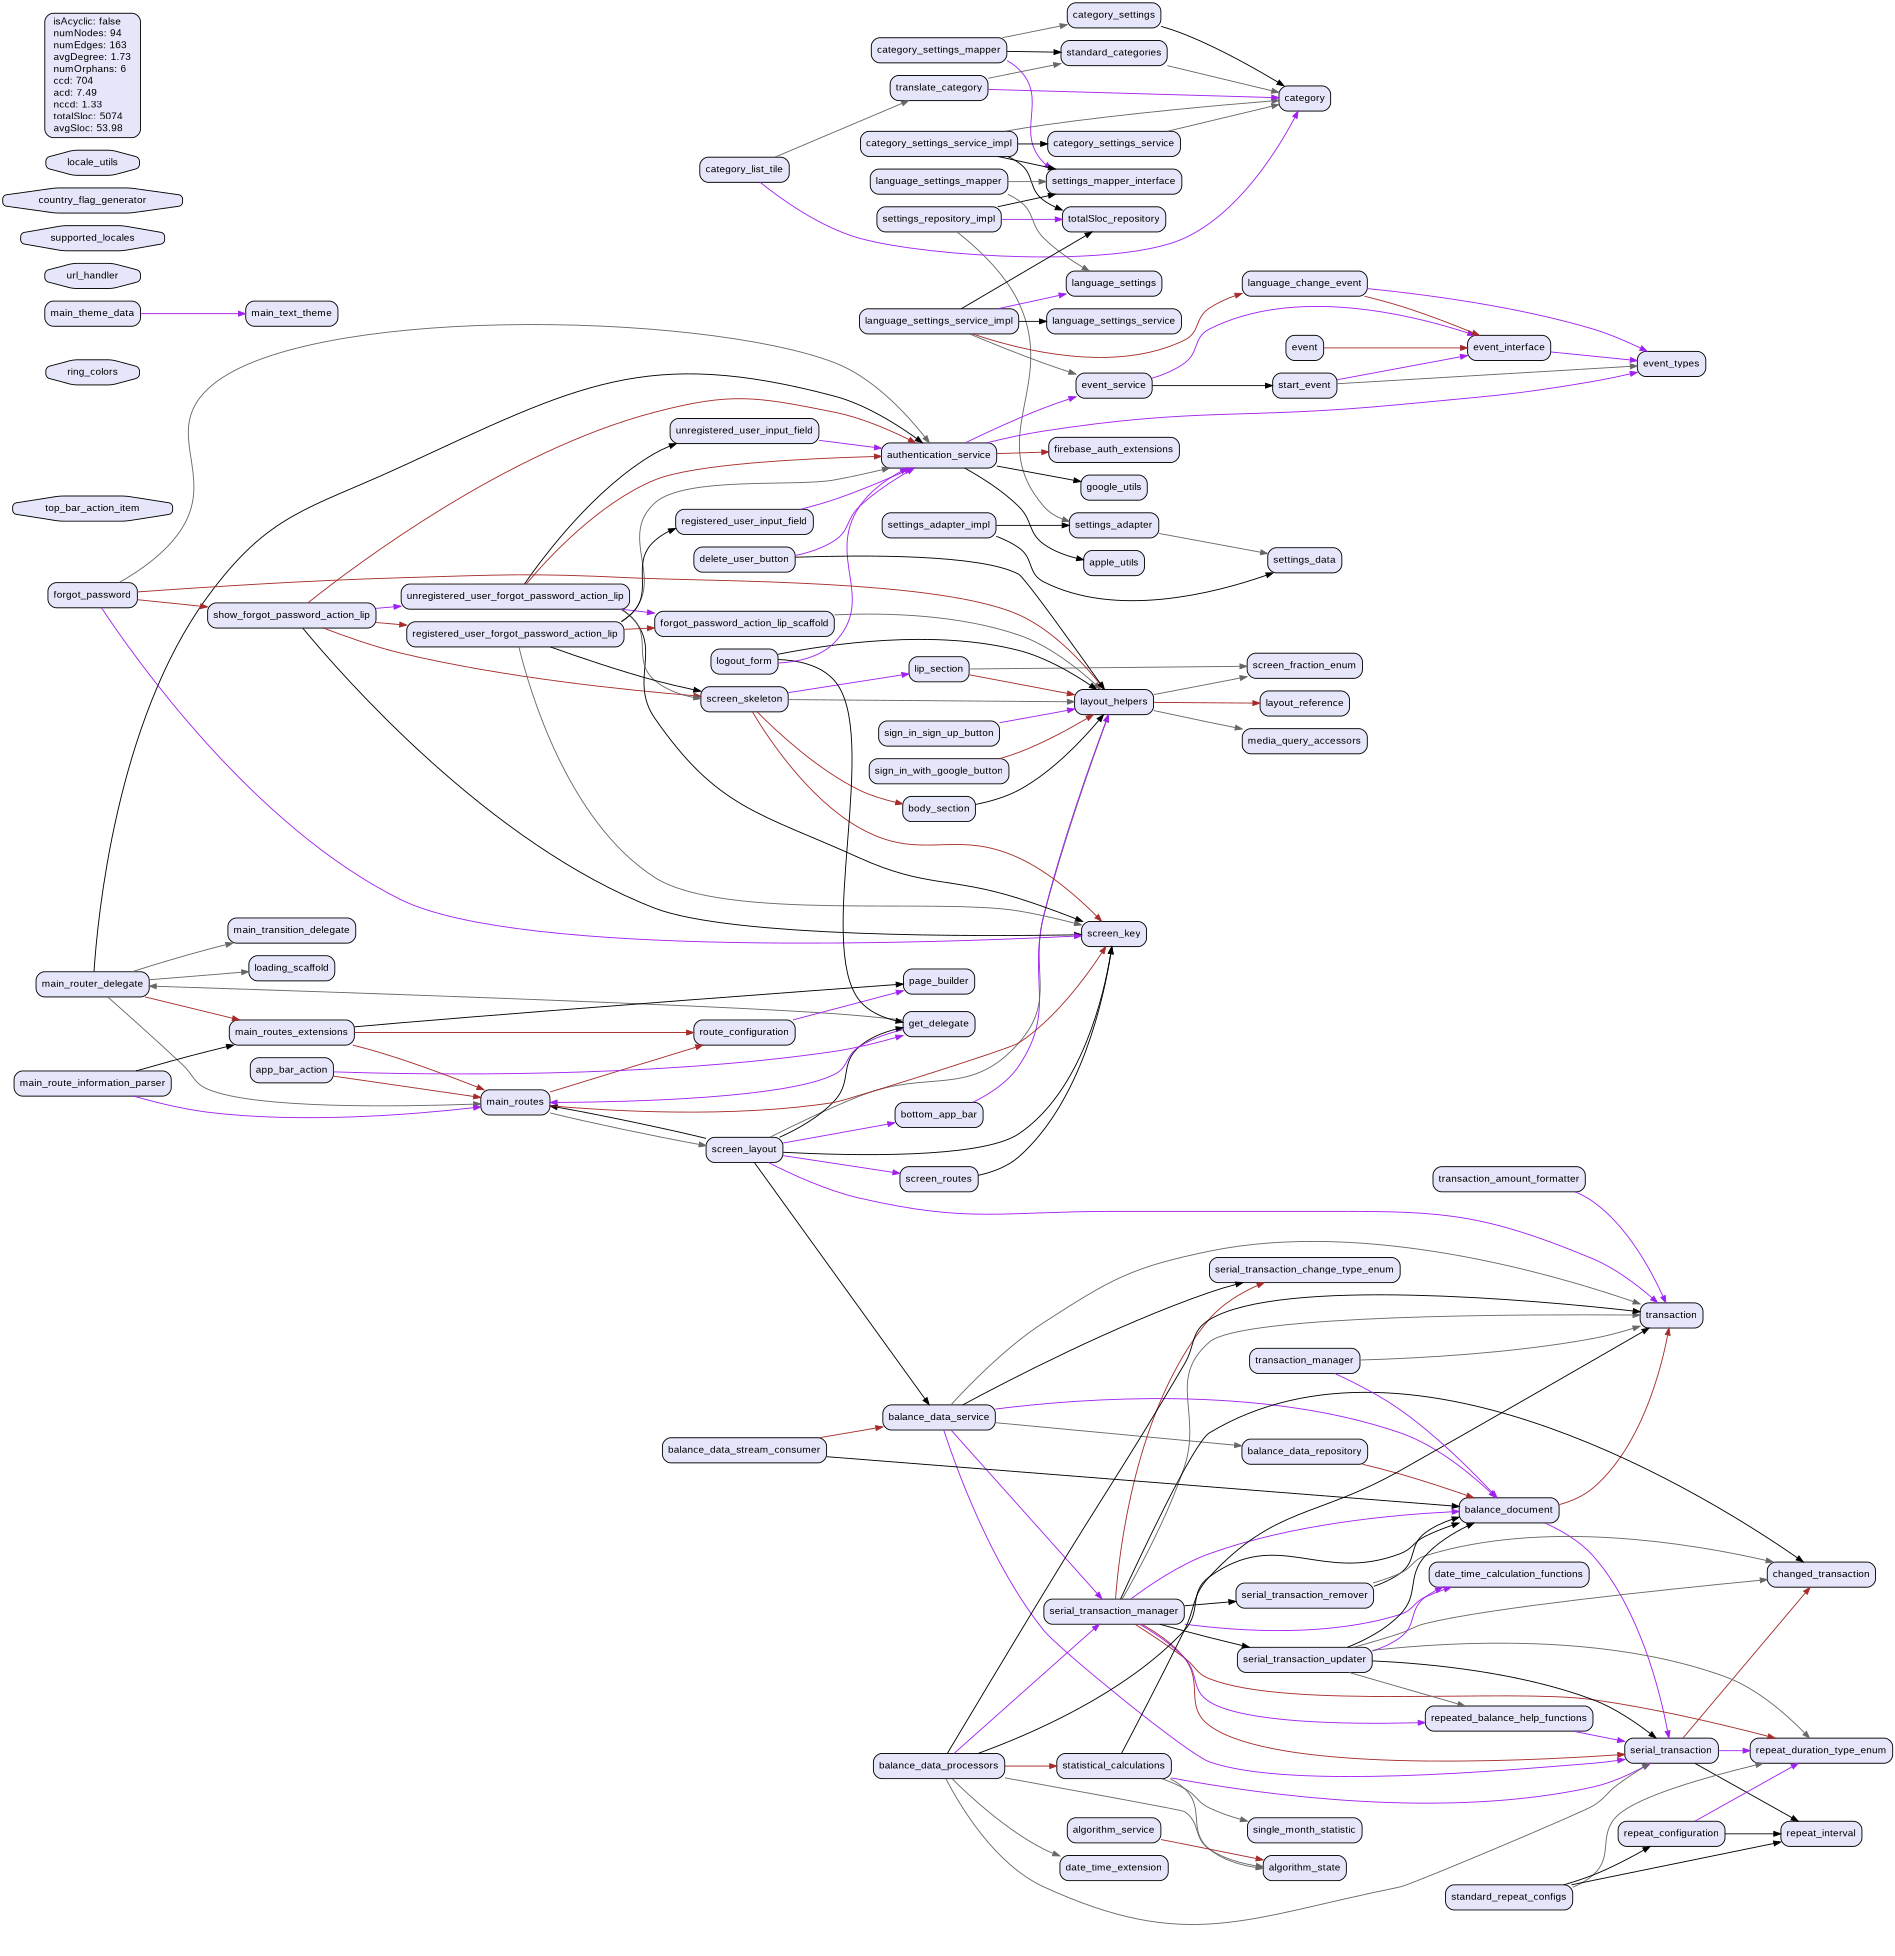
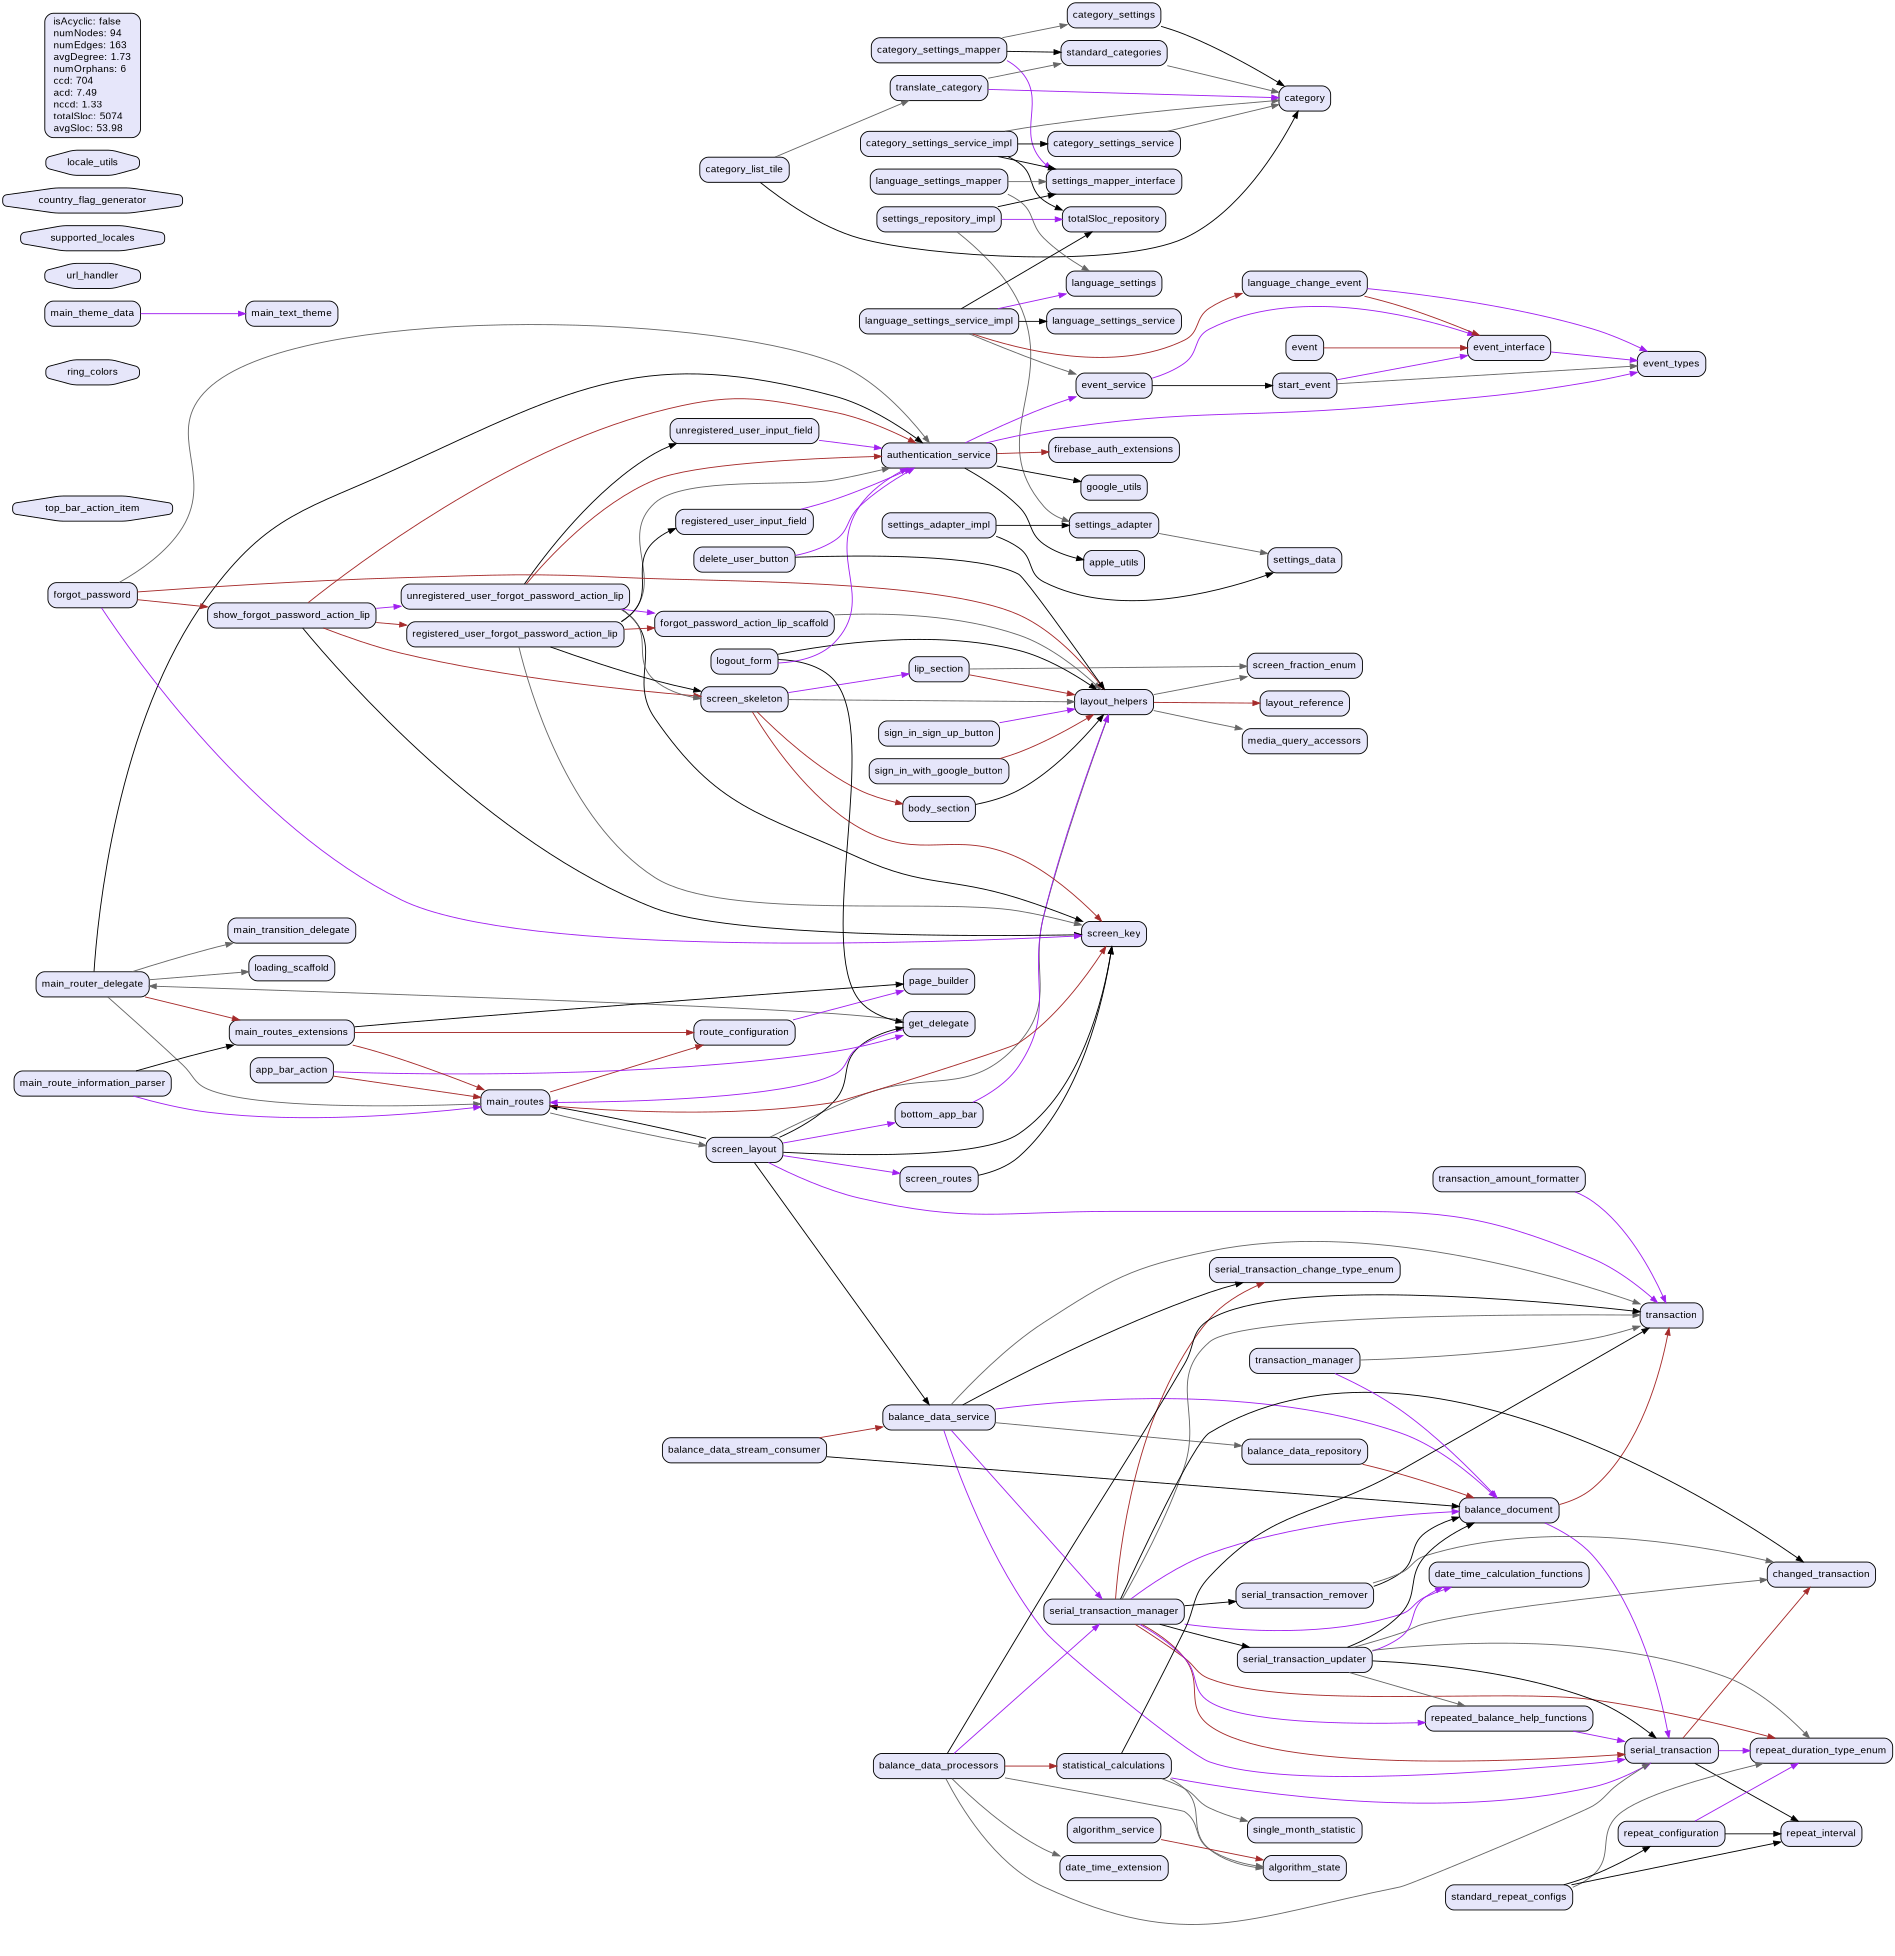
(1033, 257) -> (1033, 257)
(1226, 1567) -> none
